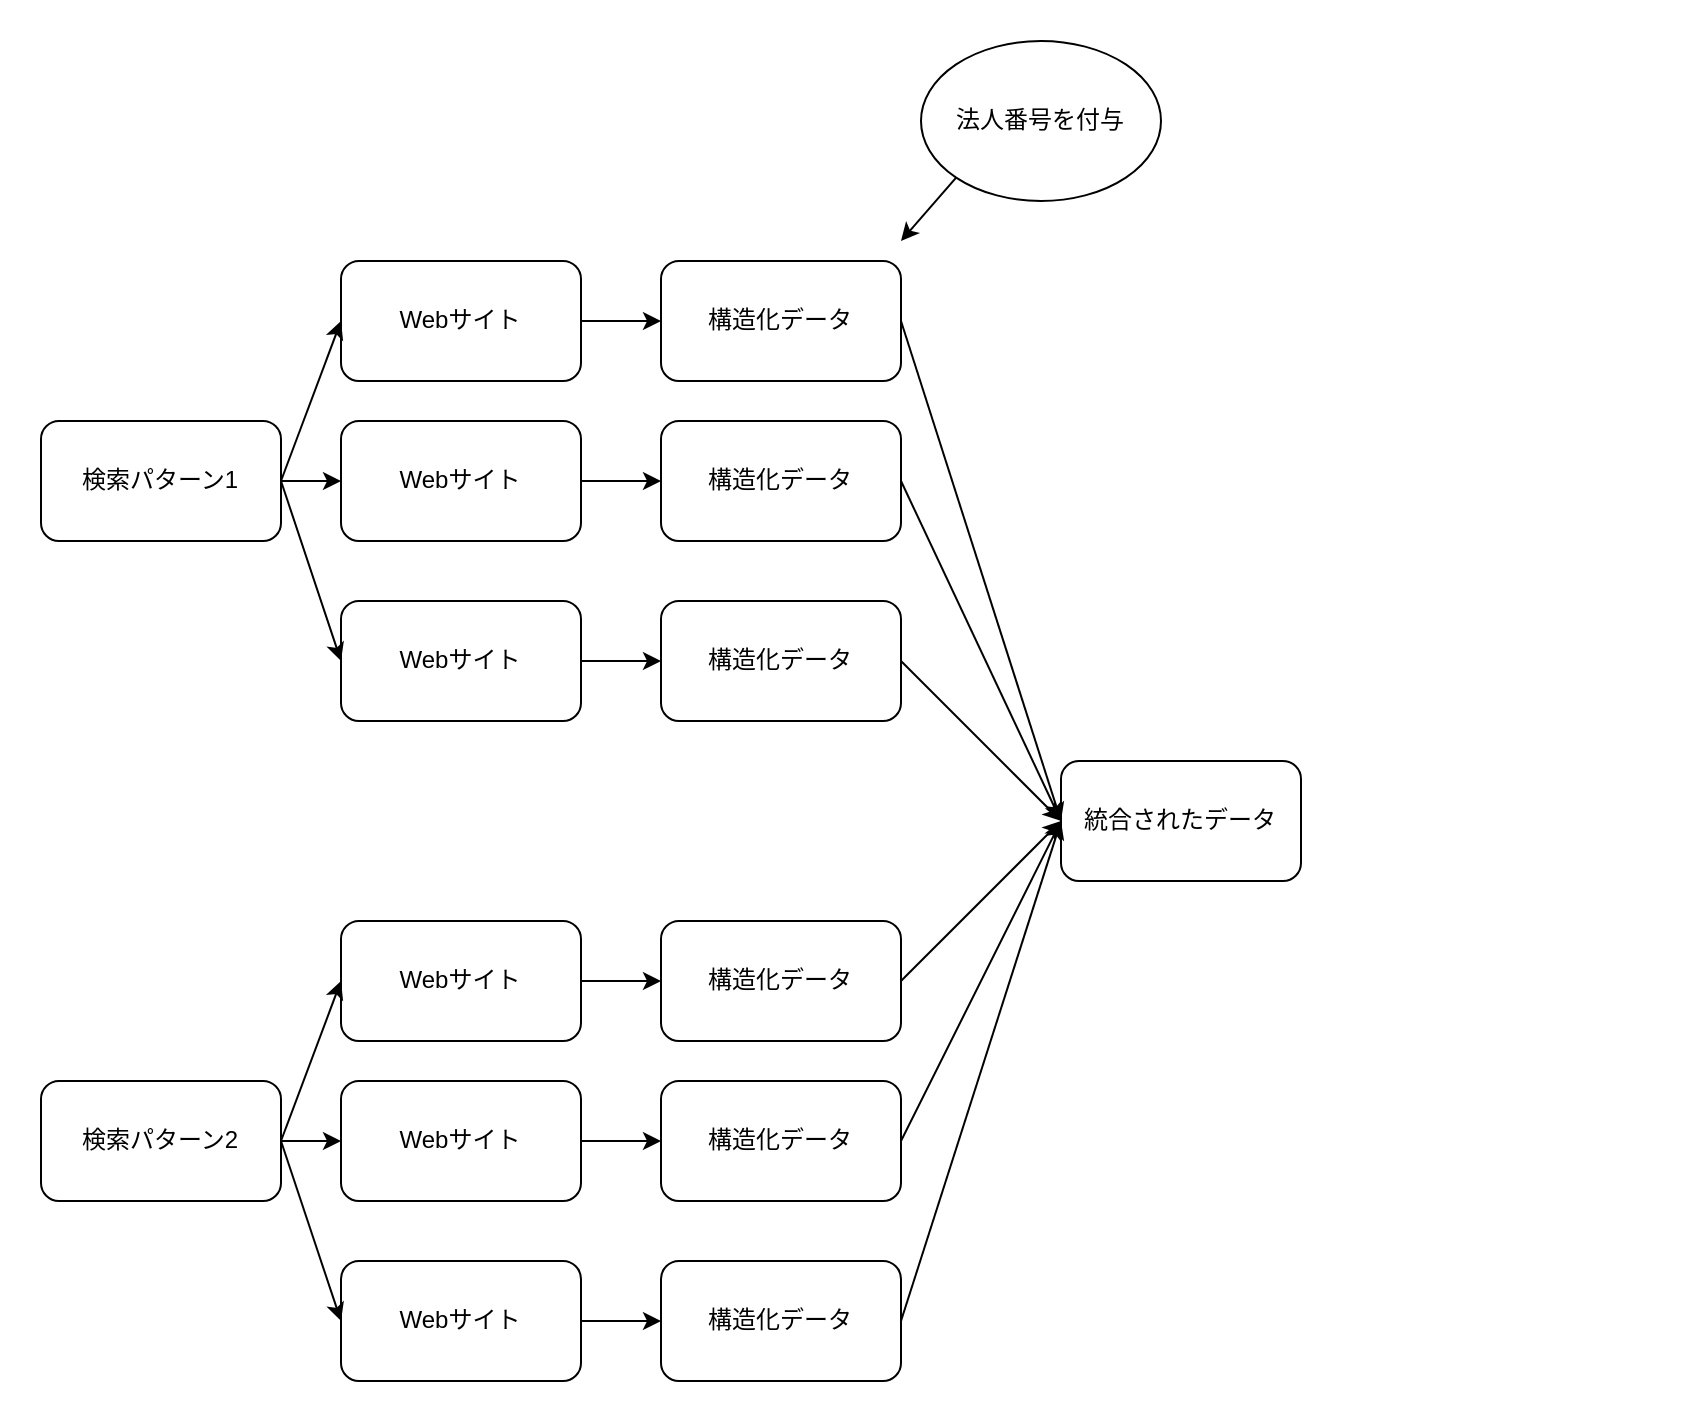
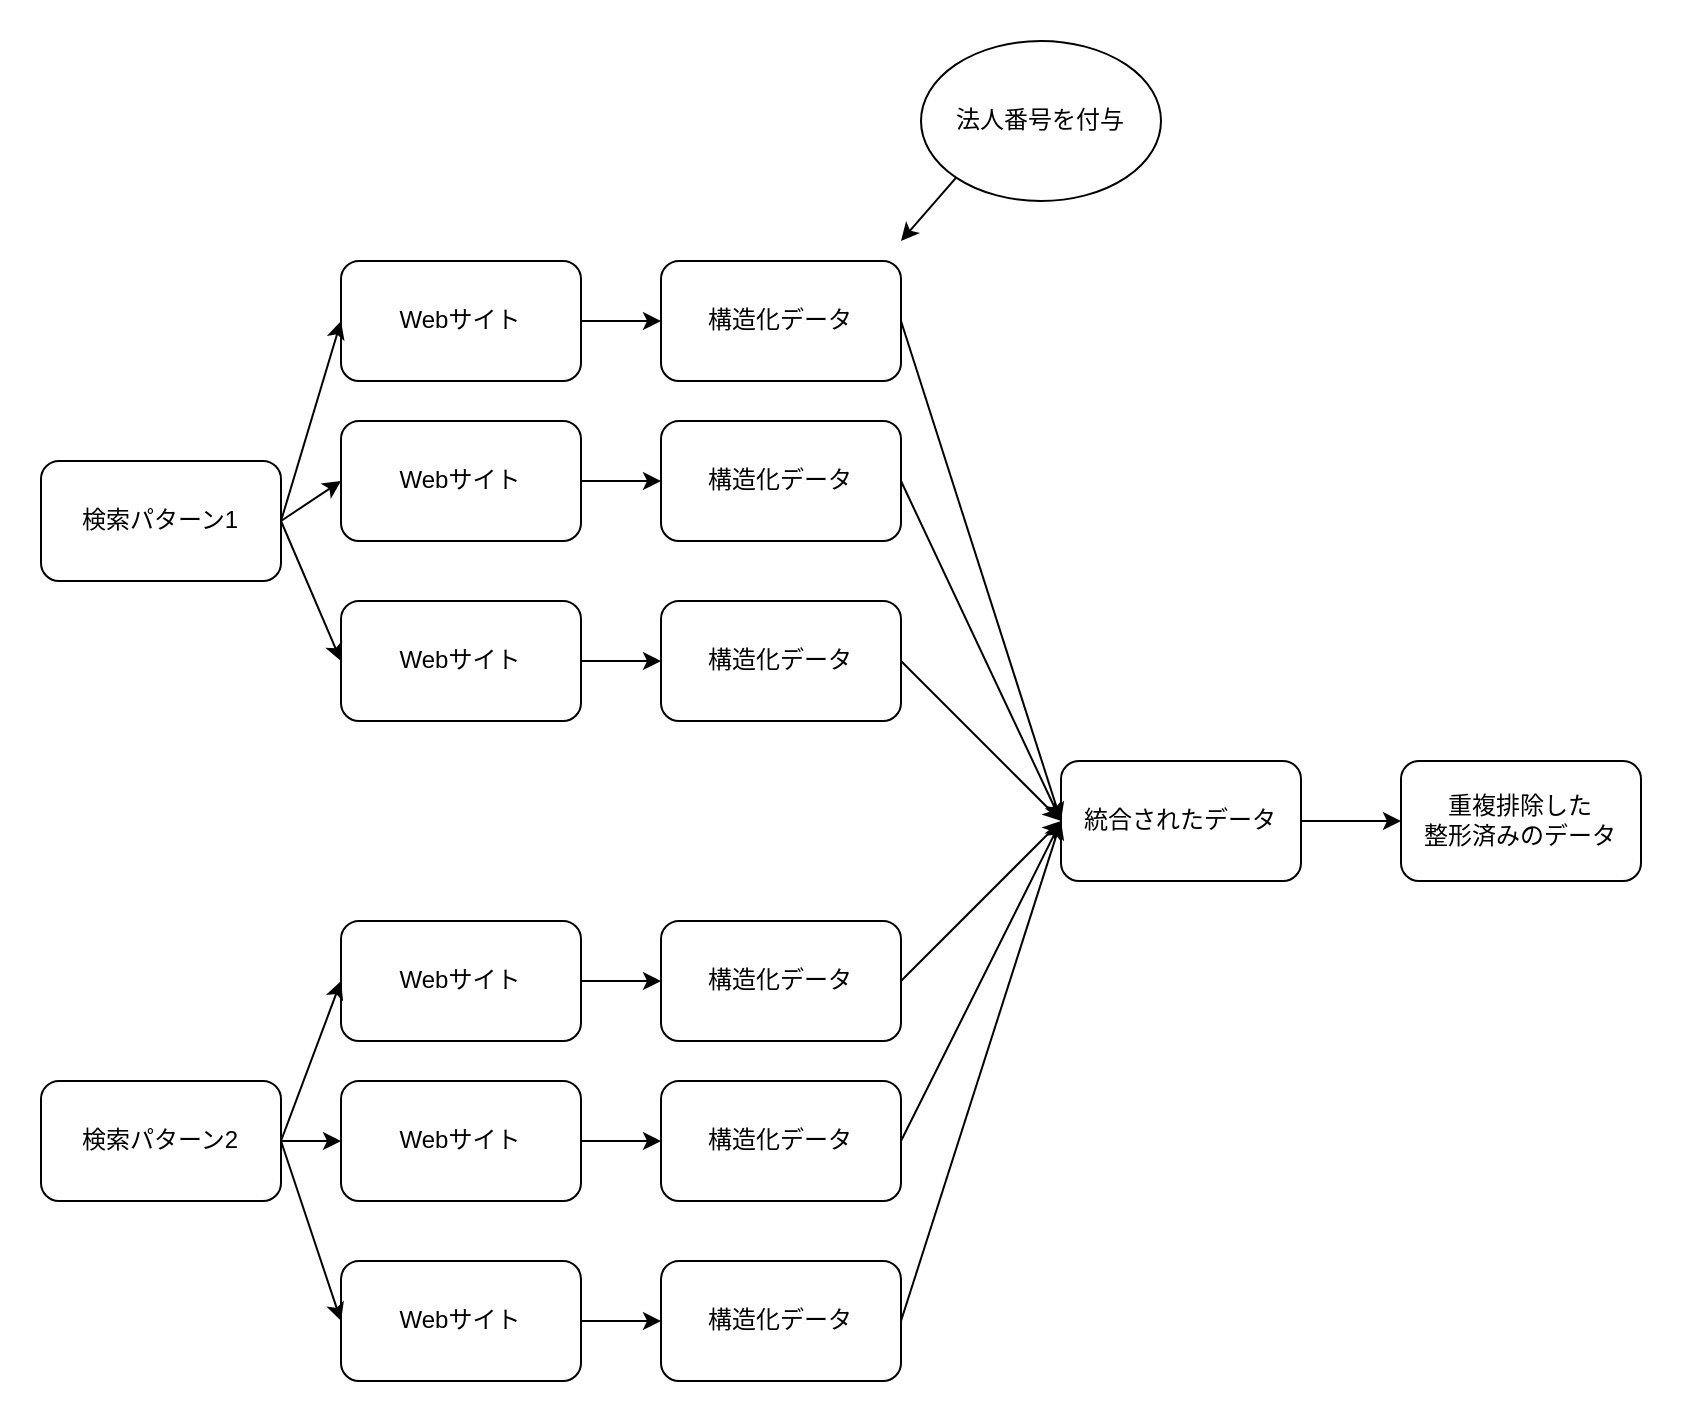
(161, 481) -> (161, 521)
none -> (1344, 821)
none -> (1521, 821)
